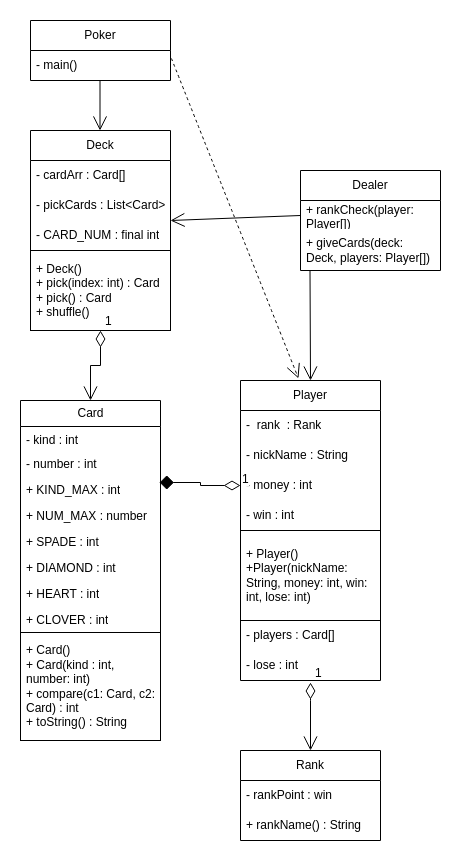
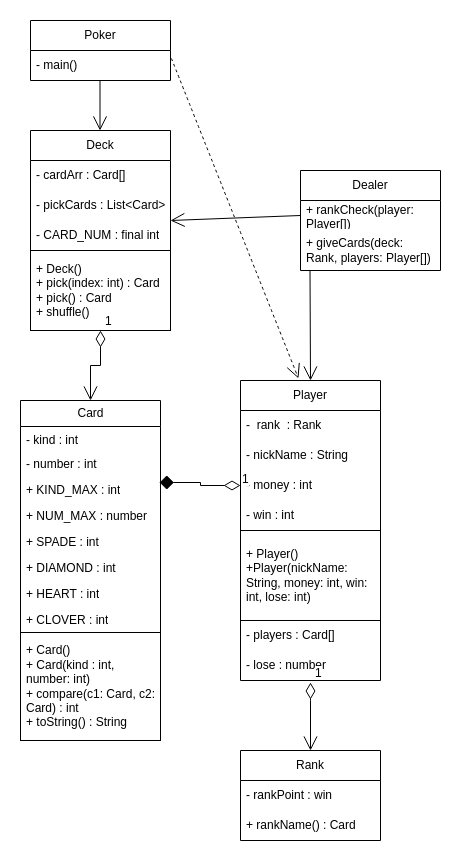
(372, 251) -> (372, 251)
(277, 666) -> (289, 666)
(309, 826) -> (304, 826)
